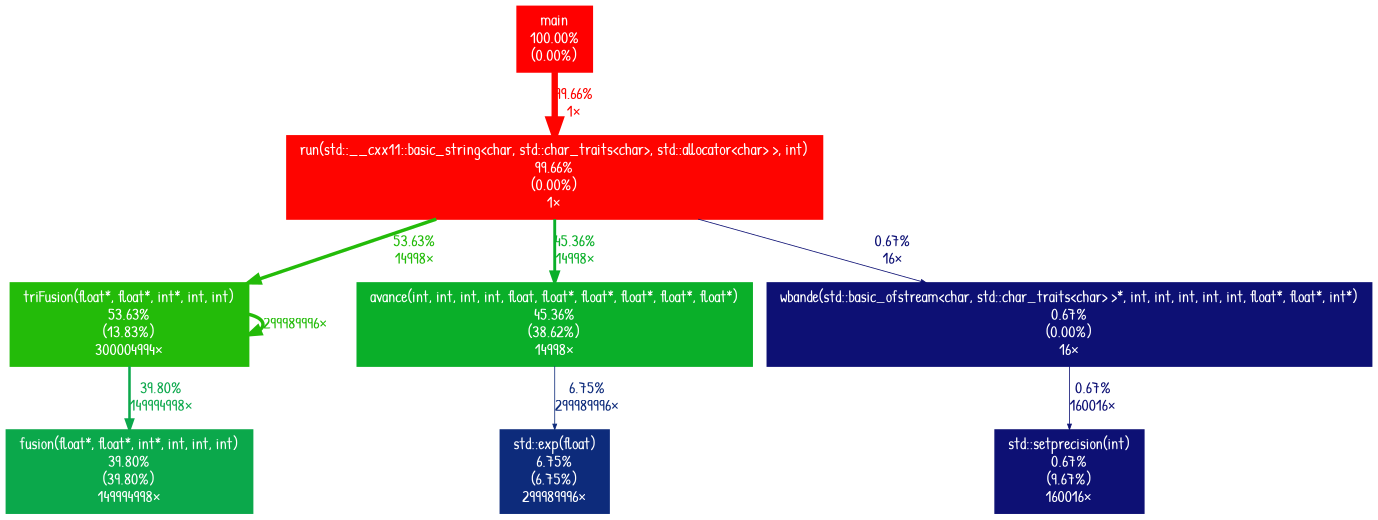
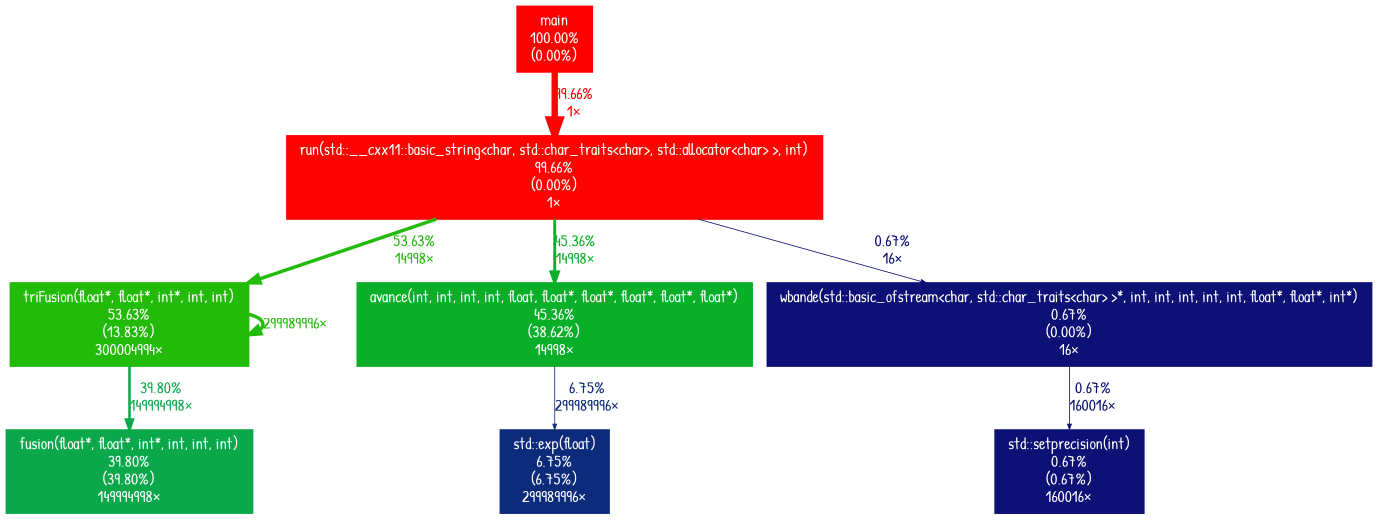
(1069, 472) -> (1069, 472)
